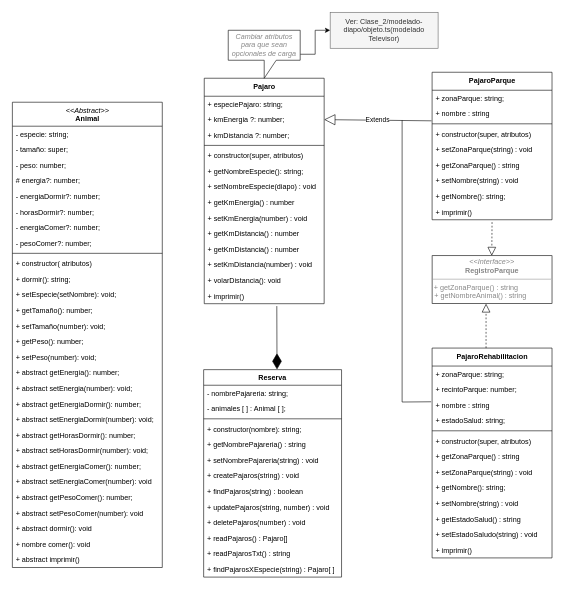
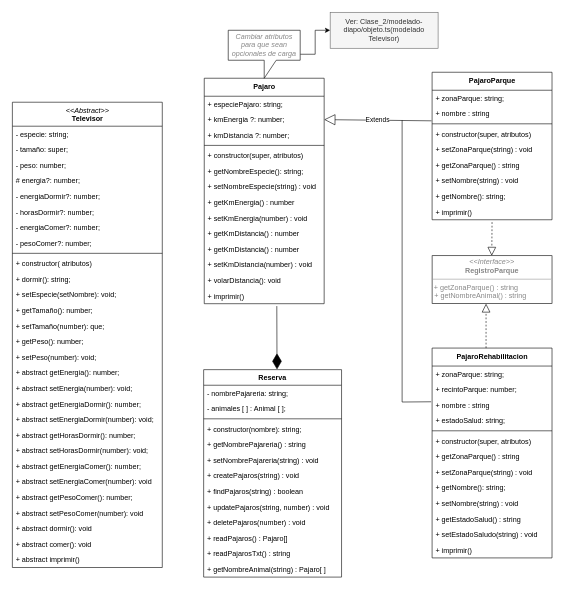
(88, 115) -> (88, 115)
(266, 187) -> (268, 187)
(63, 326) -> (62, 326)
(57, 545) -> (61, 545)
(282, 570) -> (274, 570)
